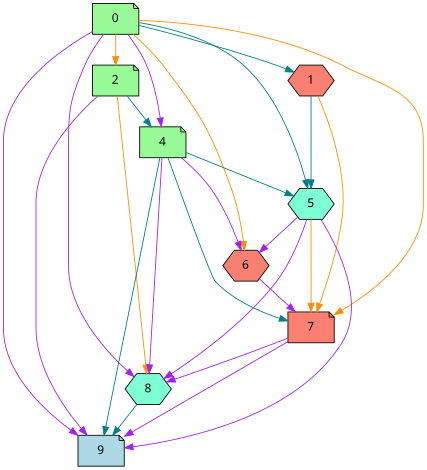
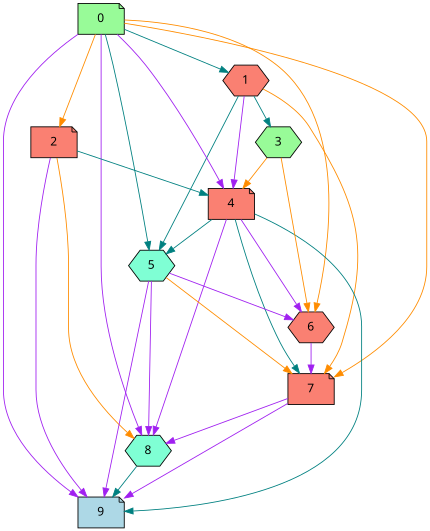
(116, 81) -> (54, 142)
none -> (239, 138)
(163, 142) -> (231, 204)
none -> (279, 142)
